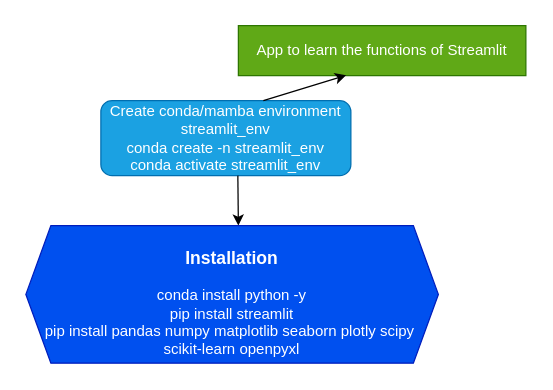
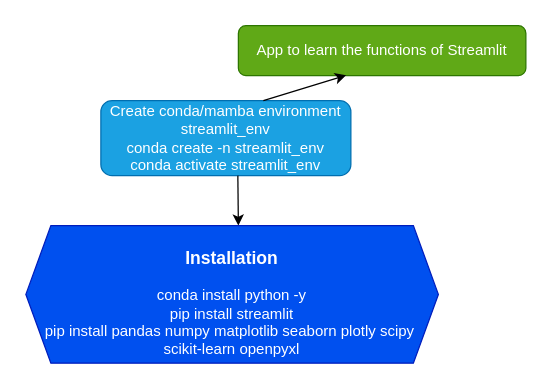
(382, 51) -> (382, 51)
